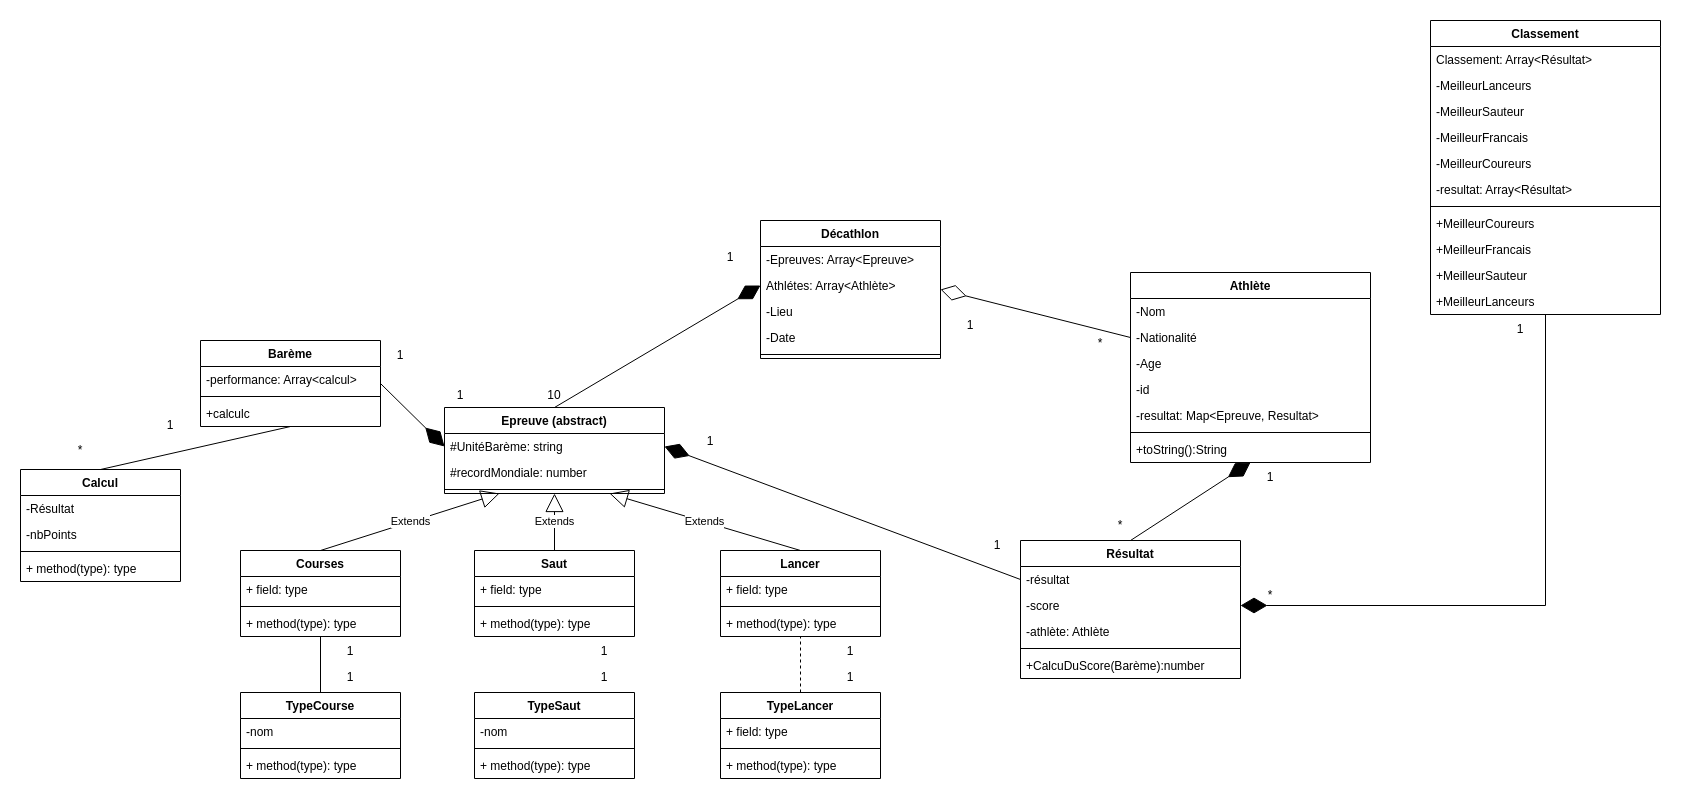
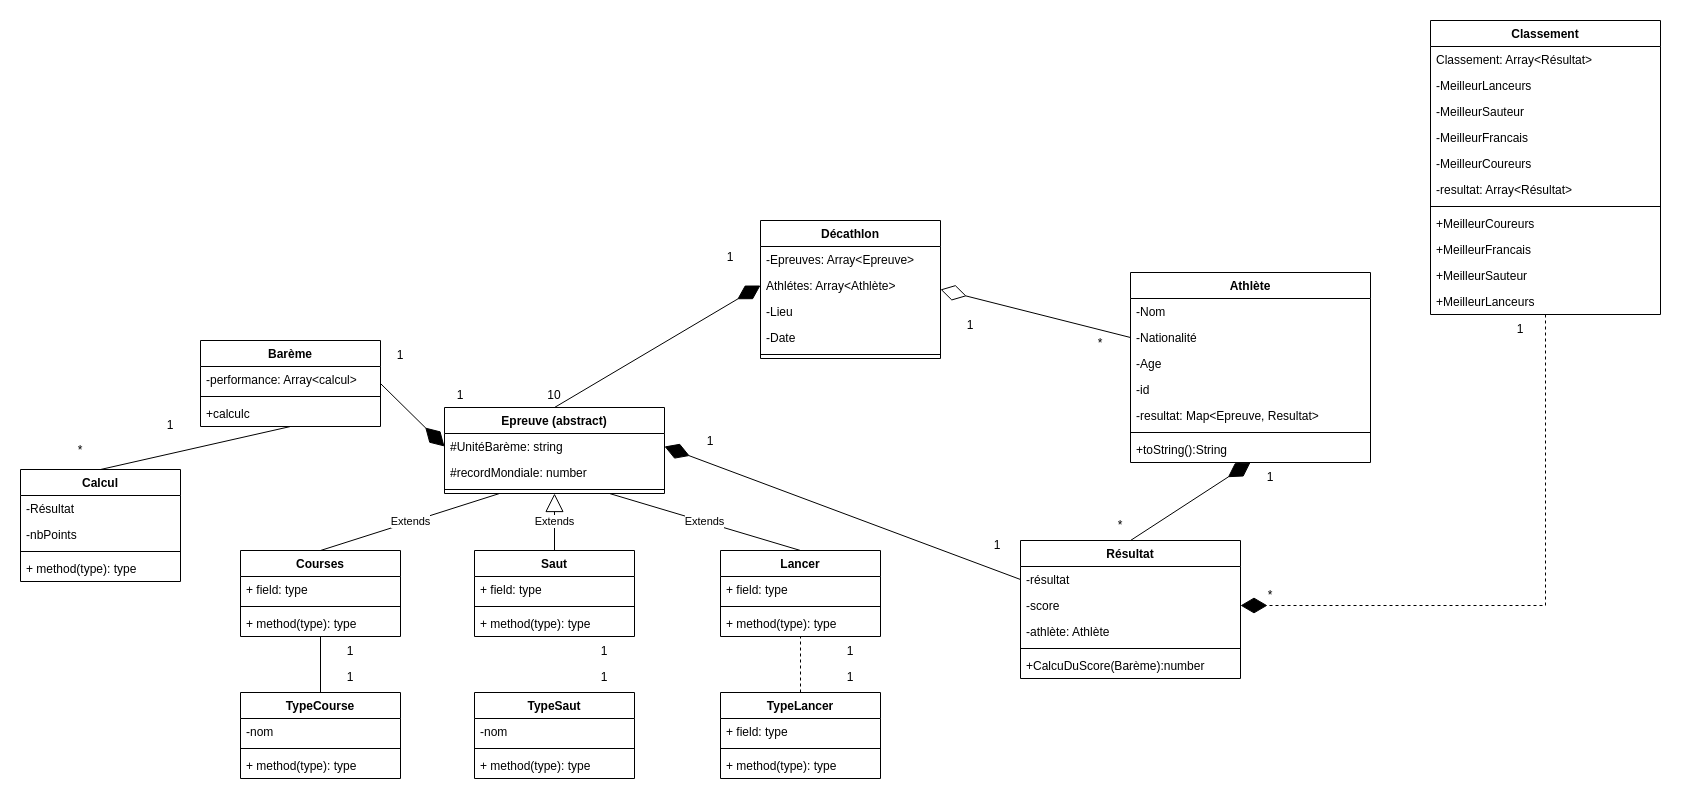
(481, 499) -> (488, 497)
(628, 499) -> (621, 497)
(1546, 600) -> (1546, 600)
